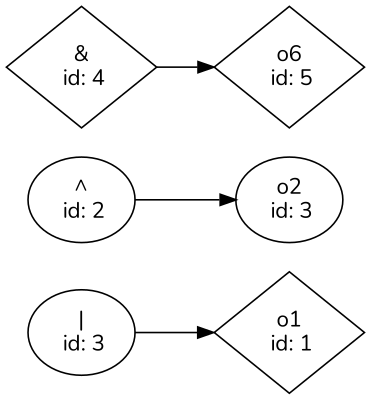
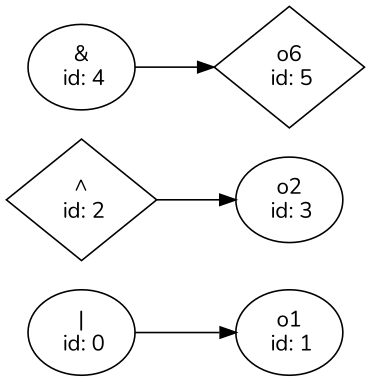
(82, 67) -> (82, 67)
(82, 200) -> (82, 200)
(82, 333) -> (82, 333)
(289, 333) -> (289, 333)
